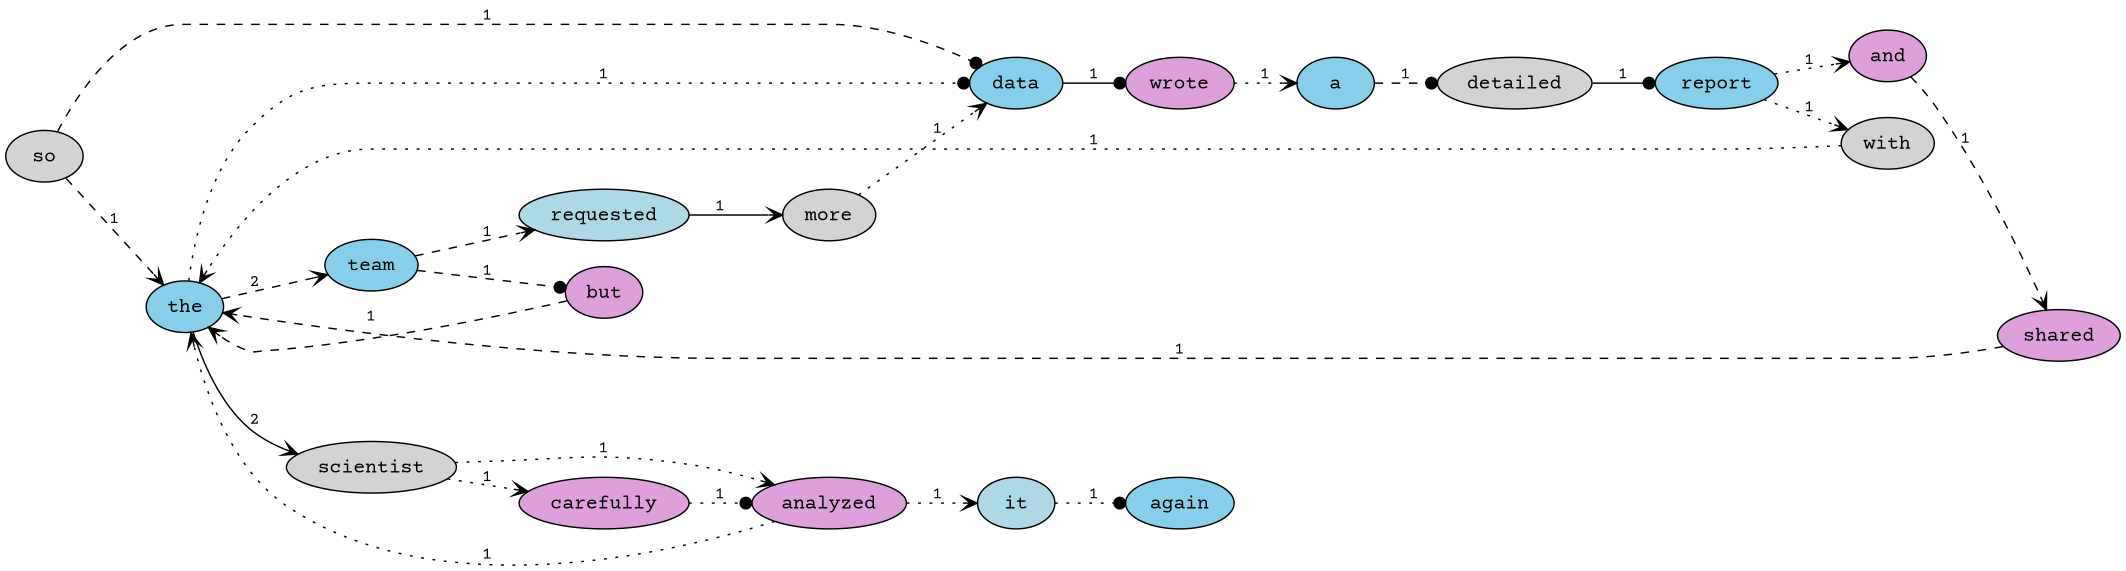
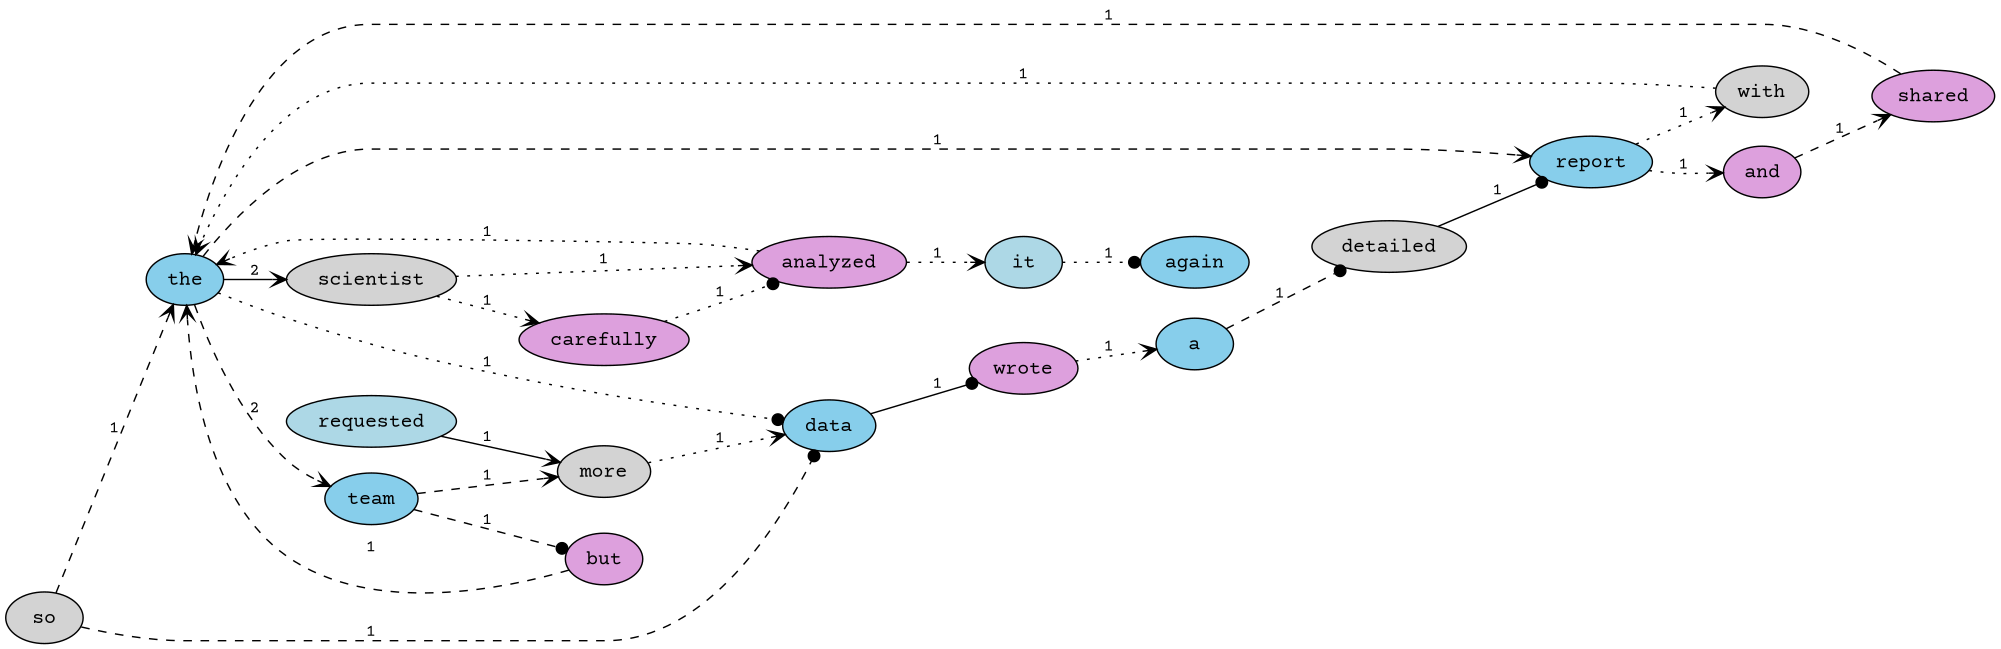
none -> (841, 149)
(468, 244) -> (480, 486)
